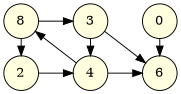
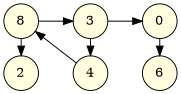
(121, 44) -> (120, 21)
(51, 73) -> none
(120, 73) -> none
